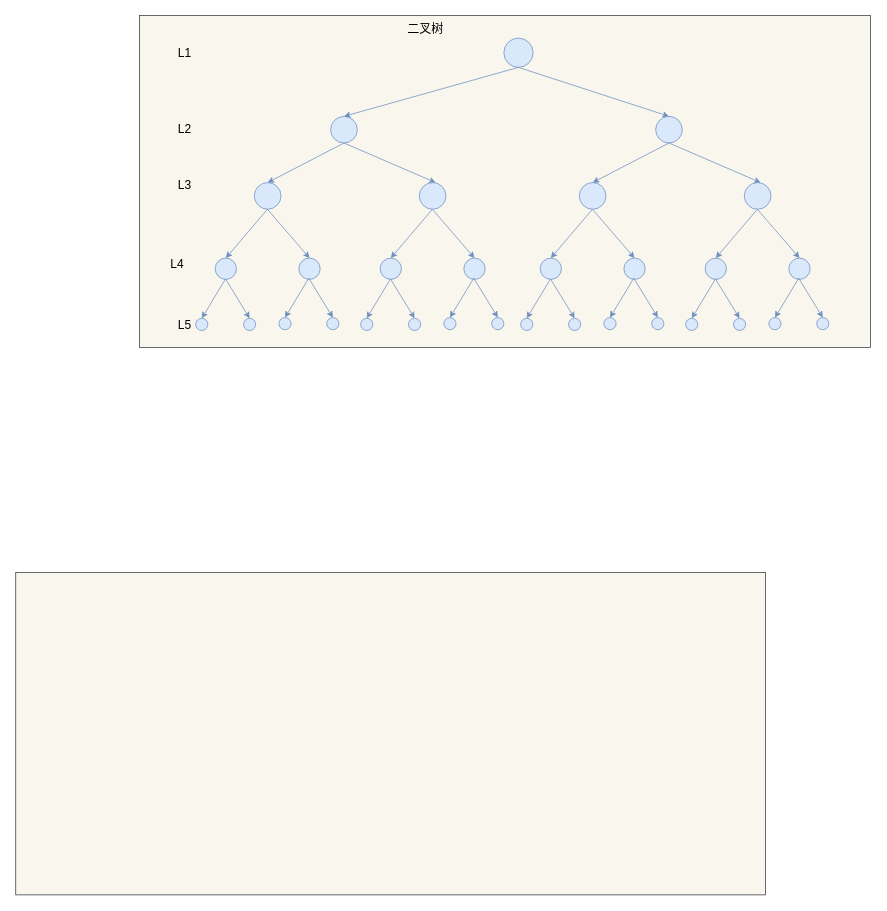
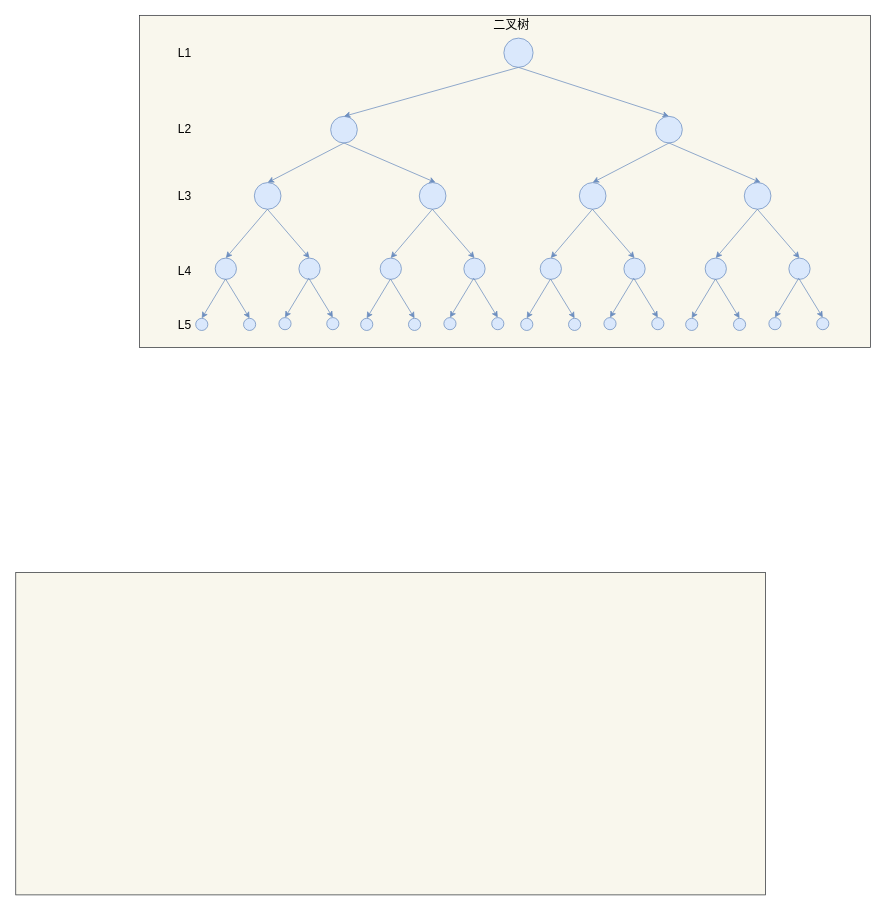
(425, 29) -> (511, 25)
(184, 185) -> (184, 196)
(177, 263) -> (184, 271)
